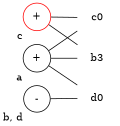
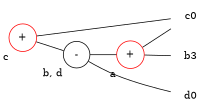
(63, 35) -> (50, 46)
(37, 58) -> (130, 55)
(63, 75) -> (103, 55)
